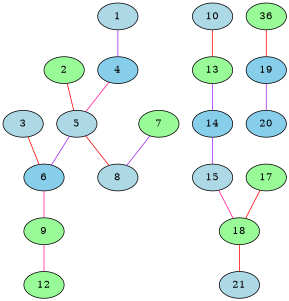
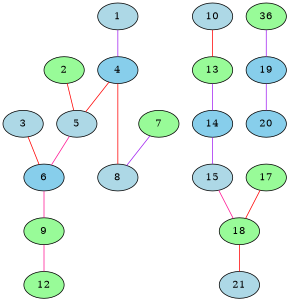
(266, 43) -> (266, 43)
(97, 97) -> (97, 97)
(60, 151) -> (60, 151)
(97, 151) -> (118, 124)
